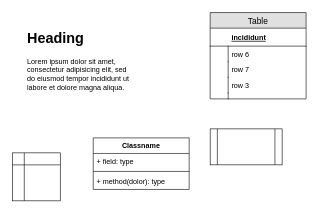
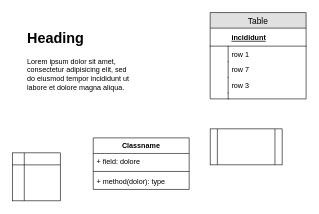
(241, 54) -> (241, 54)
(118, 161) -> (121, 161)
